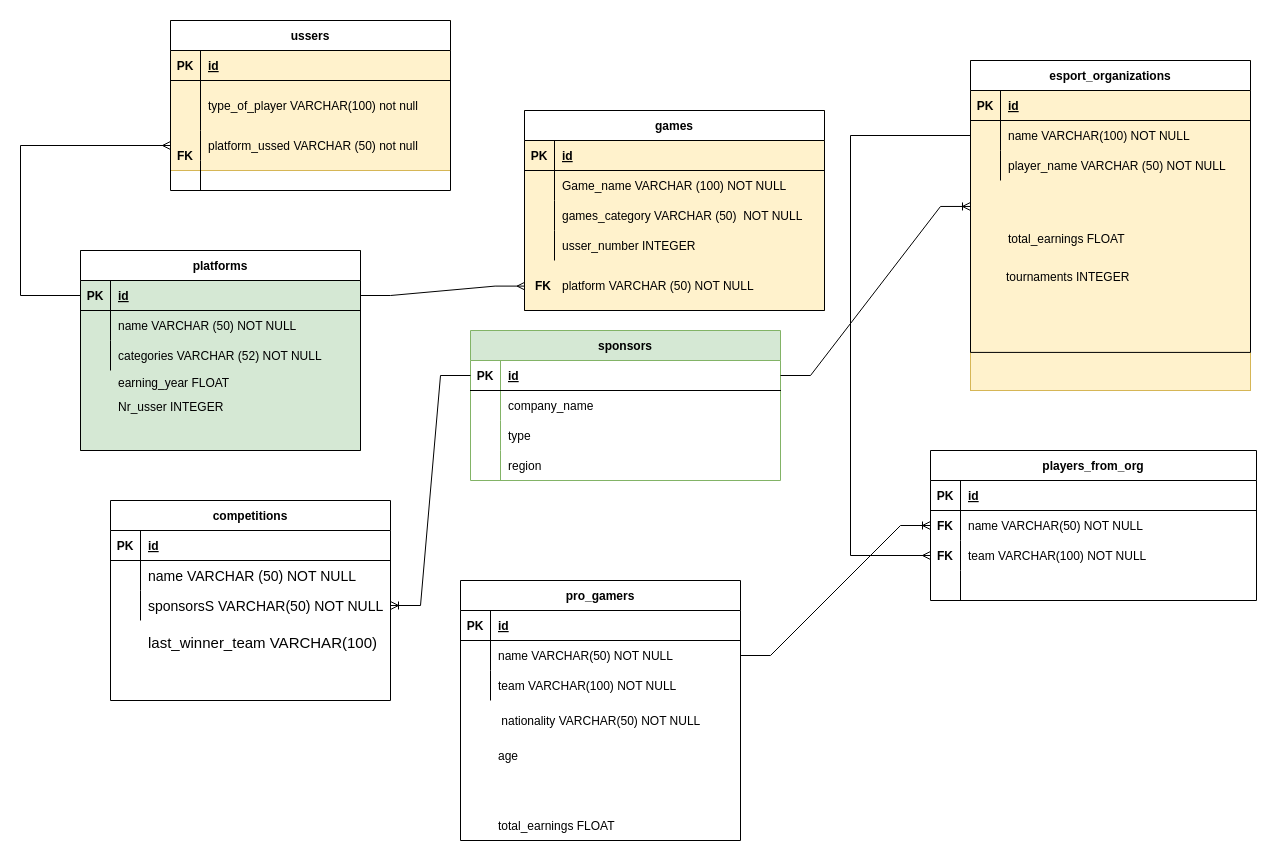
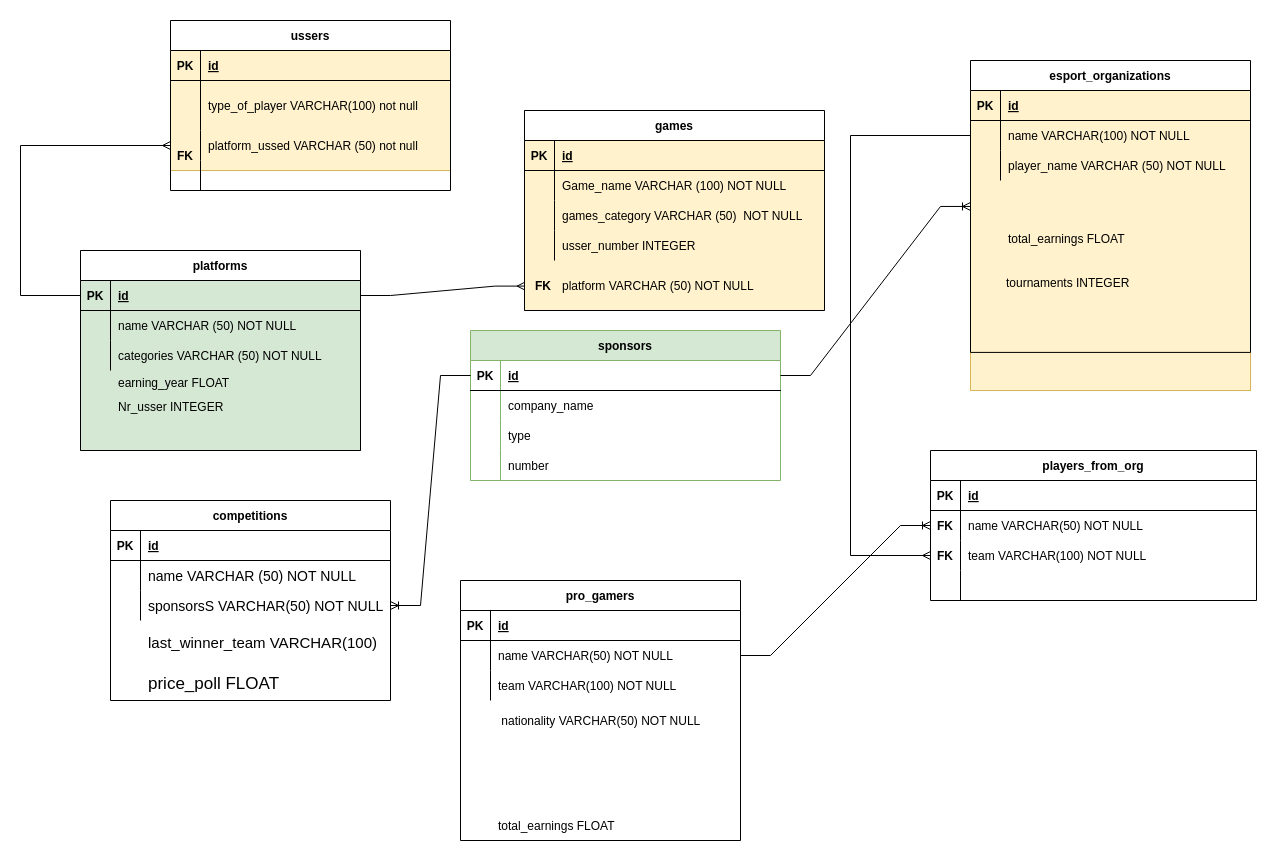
(1104, 276) -> (1124, 283)
(218, 356) -> (218, 356)
(527, 466) -> (528, 466)
none -> (266, 682)
(616, 756) -> none
